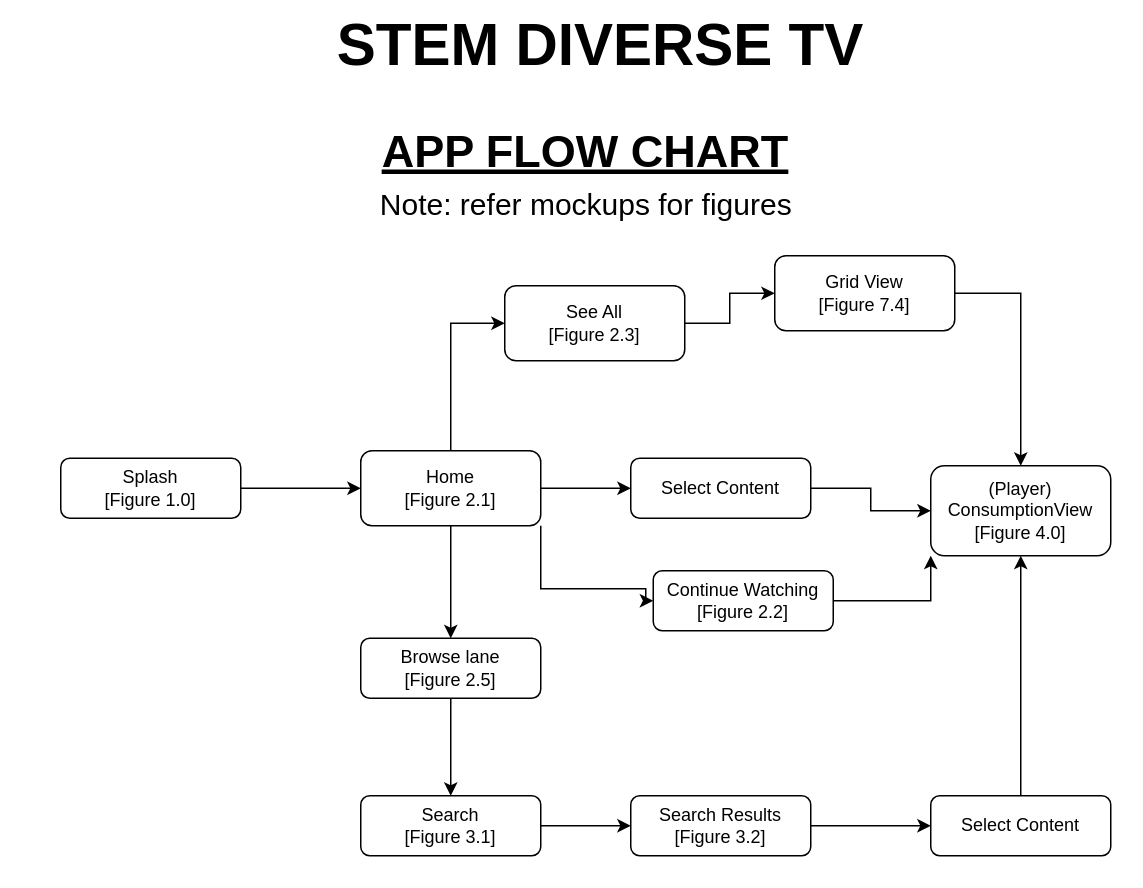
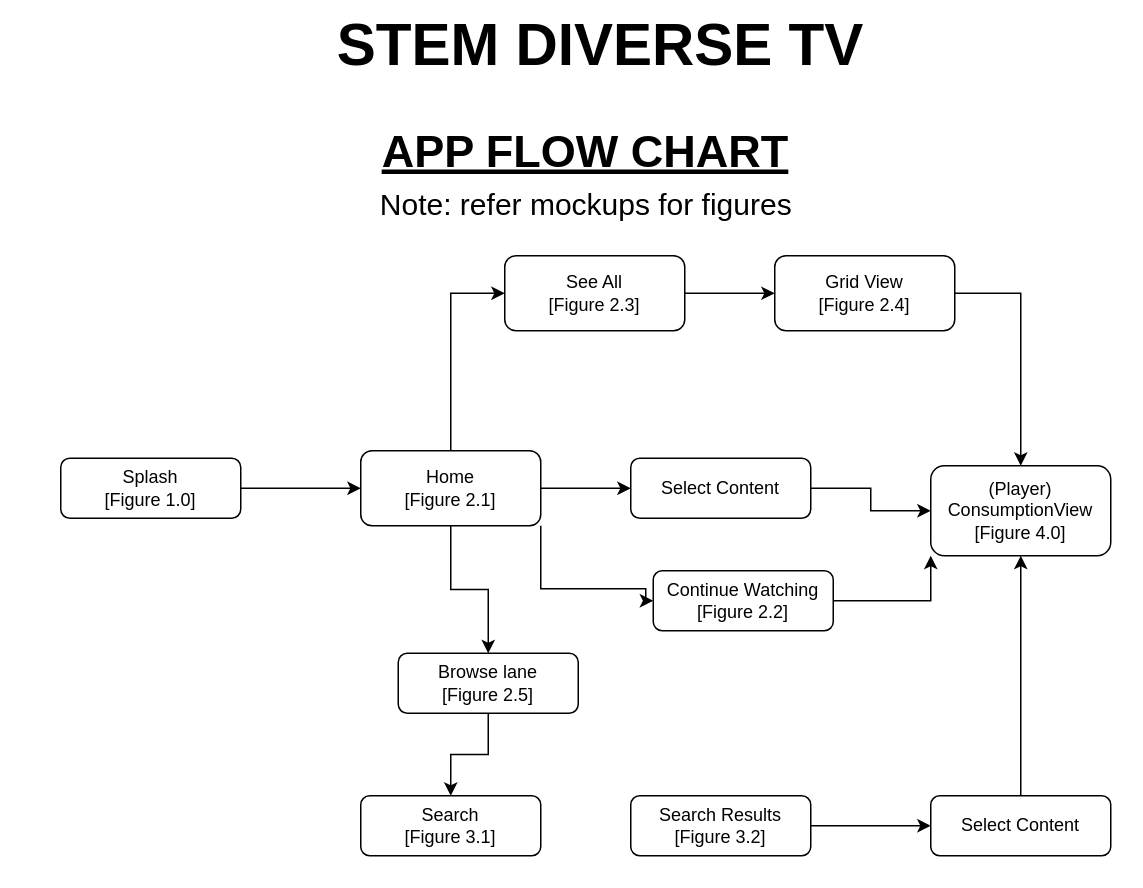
(865, 293) -> (865, 293)
(595, 323) -> (595, 293)
(451, 668) -> (488, 683)
(581, 826) -> none
